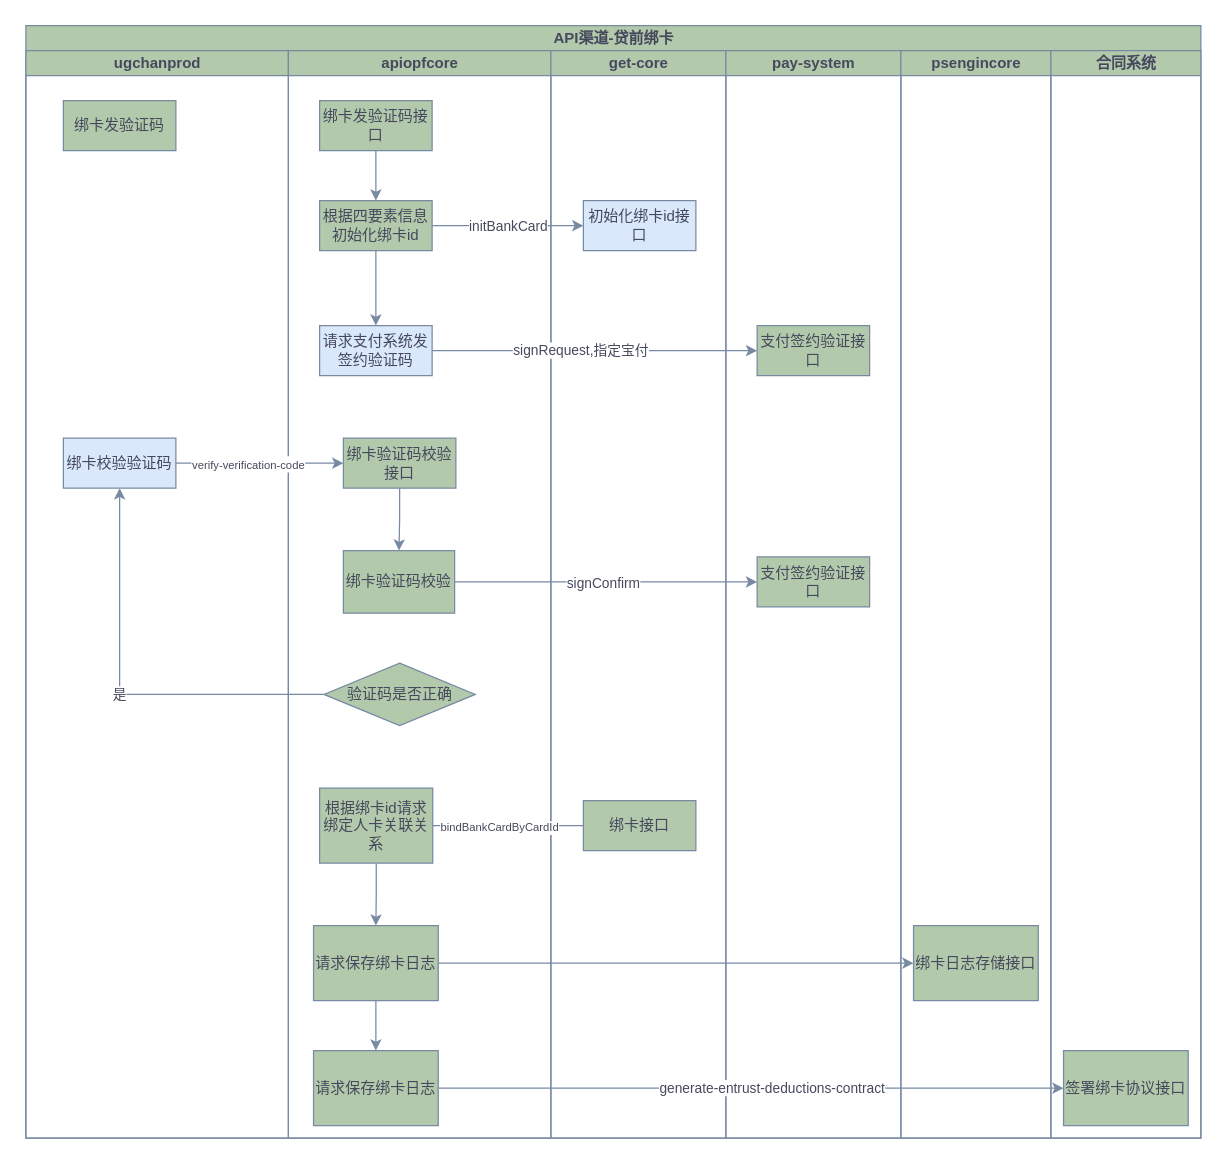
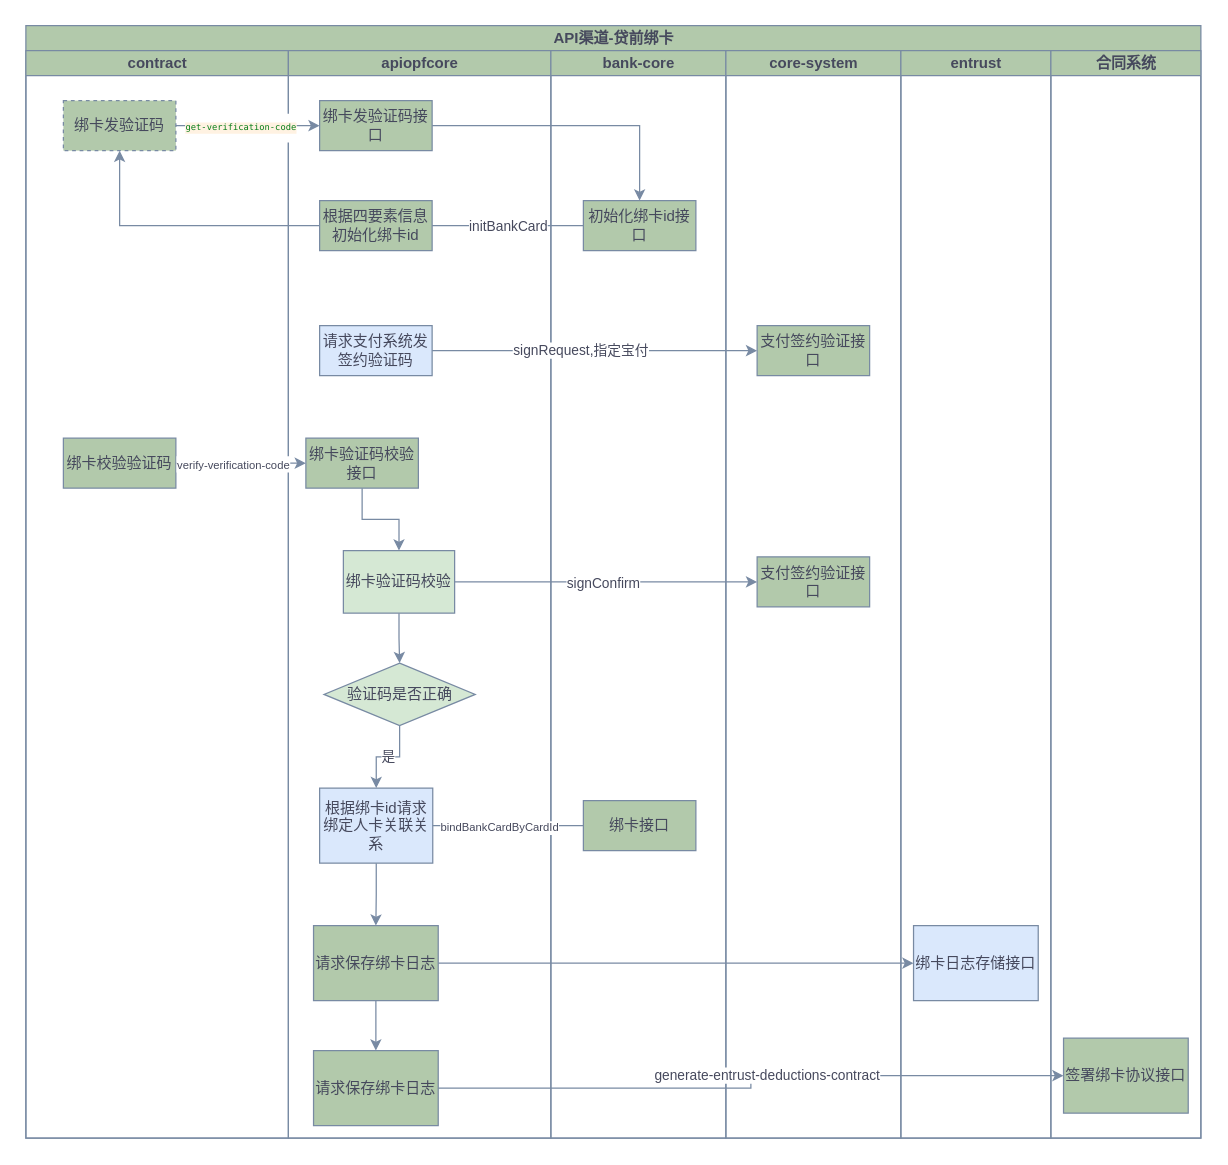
(158, 63) -> (158, 63)
(639, 63) -> (639, 63)
(814, 63) -> (814, 63)
(976, 63) -> (976, 63)
(119, 126) -> (119, 126)
none -> (243, 126)
(376, 172) -> (569, 126)
(573, 226) -> (577, 226)
(639, 226) -> (639, 226)
(376, 284) -> (186, 226)
(119, 463) -> (119, 463)
(399, 463) -> (362, 463)
(399, 582) -> (399, 582)
none -> (399, 634)
(122, 694) -> (392, 757)
(399, 694) -> (399, 694)
(376, 826) -> (376, 826)
(976, 963) -> (976, 963)
(1126, 1088) -> (1126, 1076)
